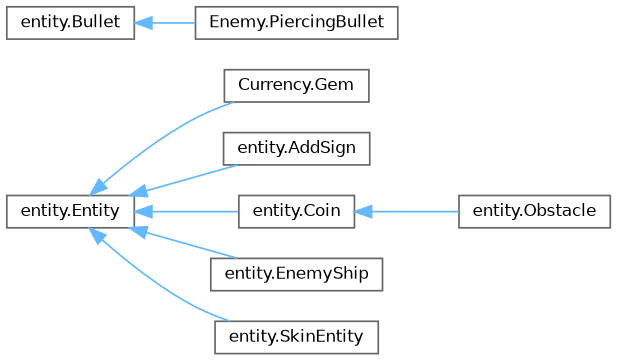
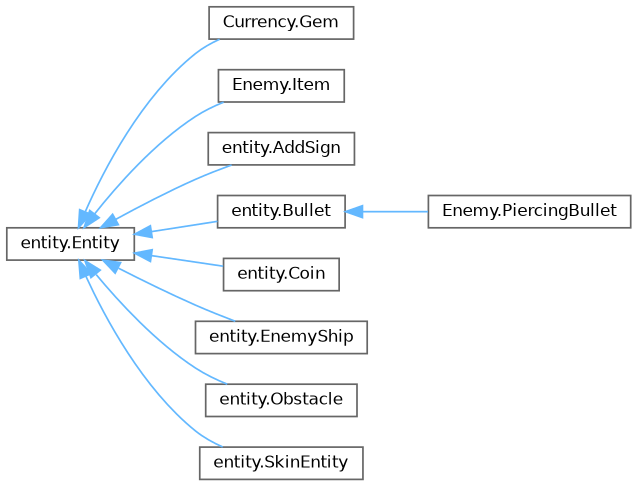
none -> (281, 86)
(415, 212) -> (156, 337)
none -> (185, 226)
